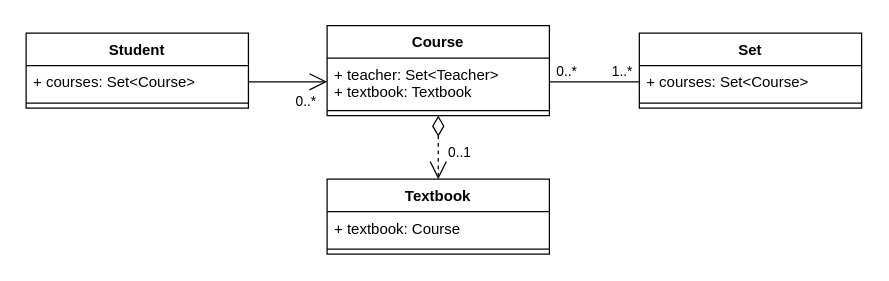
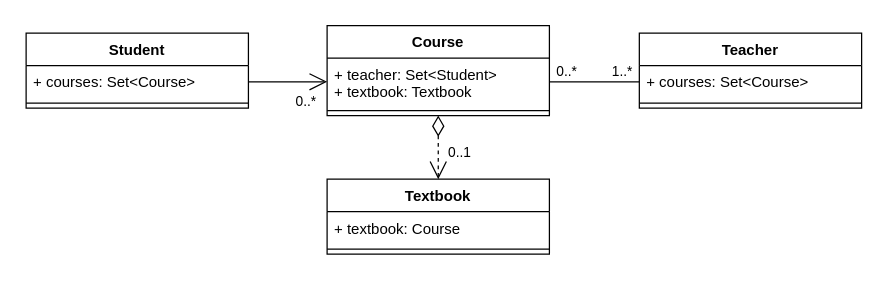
(751, 51) -> (751, 51)
(425, 85) -> (425, 85)
